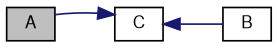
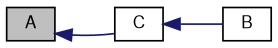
(77, 13) -> (93, 35)
